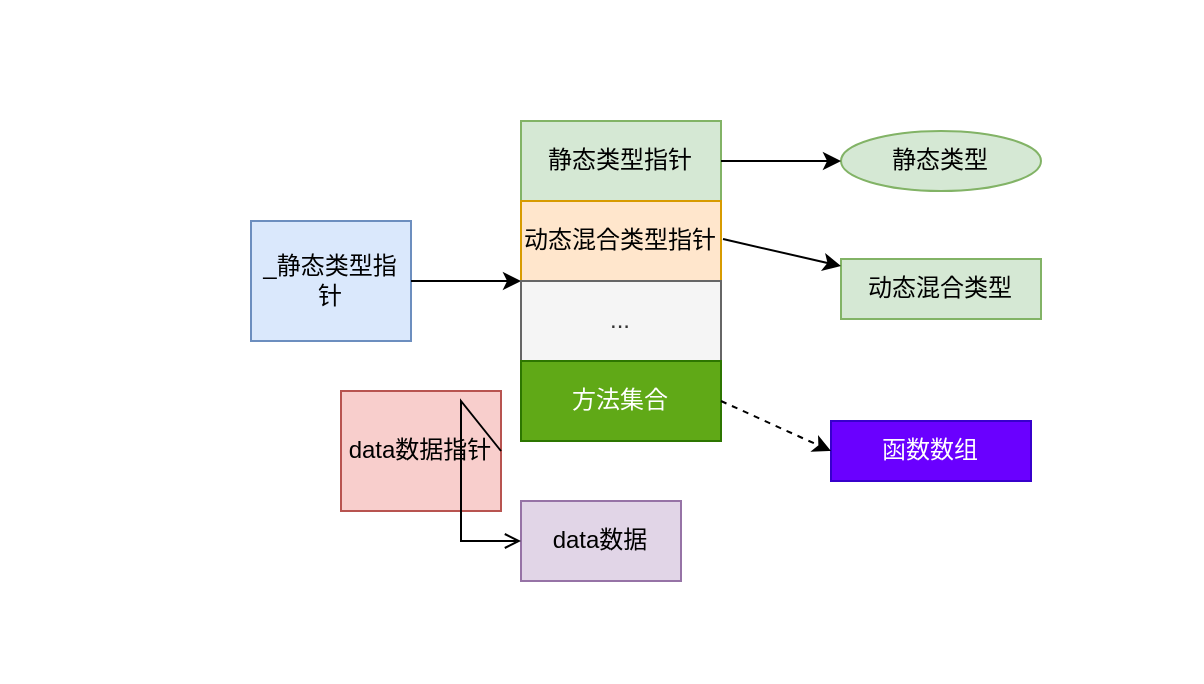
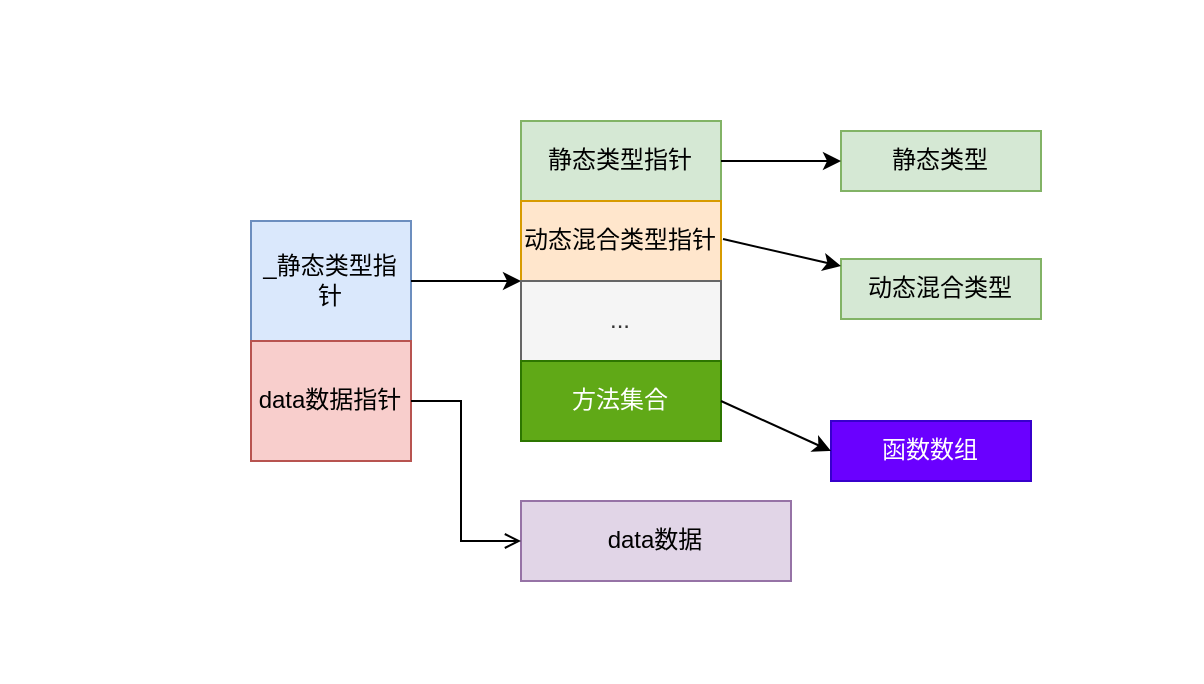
(941, 161) -> (941, 161)
(771, 424) -> (771, 424)
(421, 451) -> (331, 401)
(601, 541) -> (656, 541)
